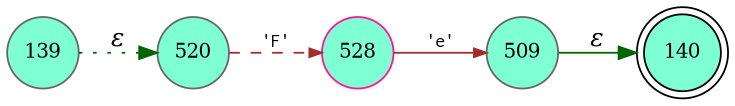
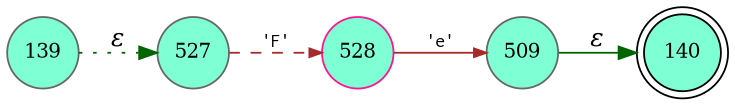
(193, 53) -> (193, 53)
